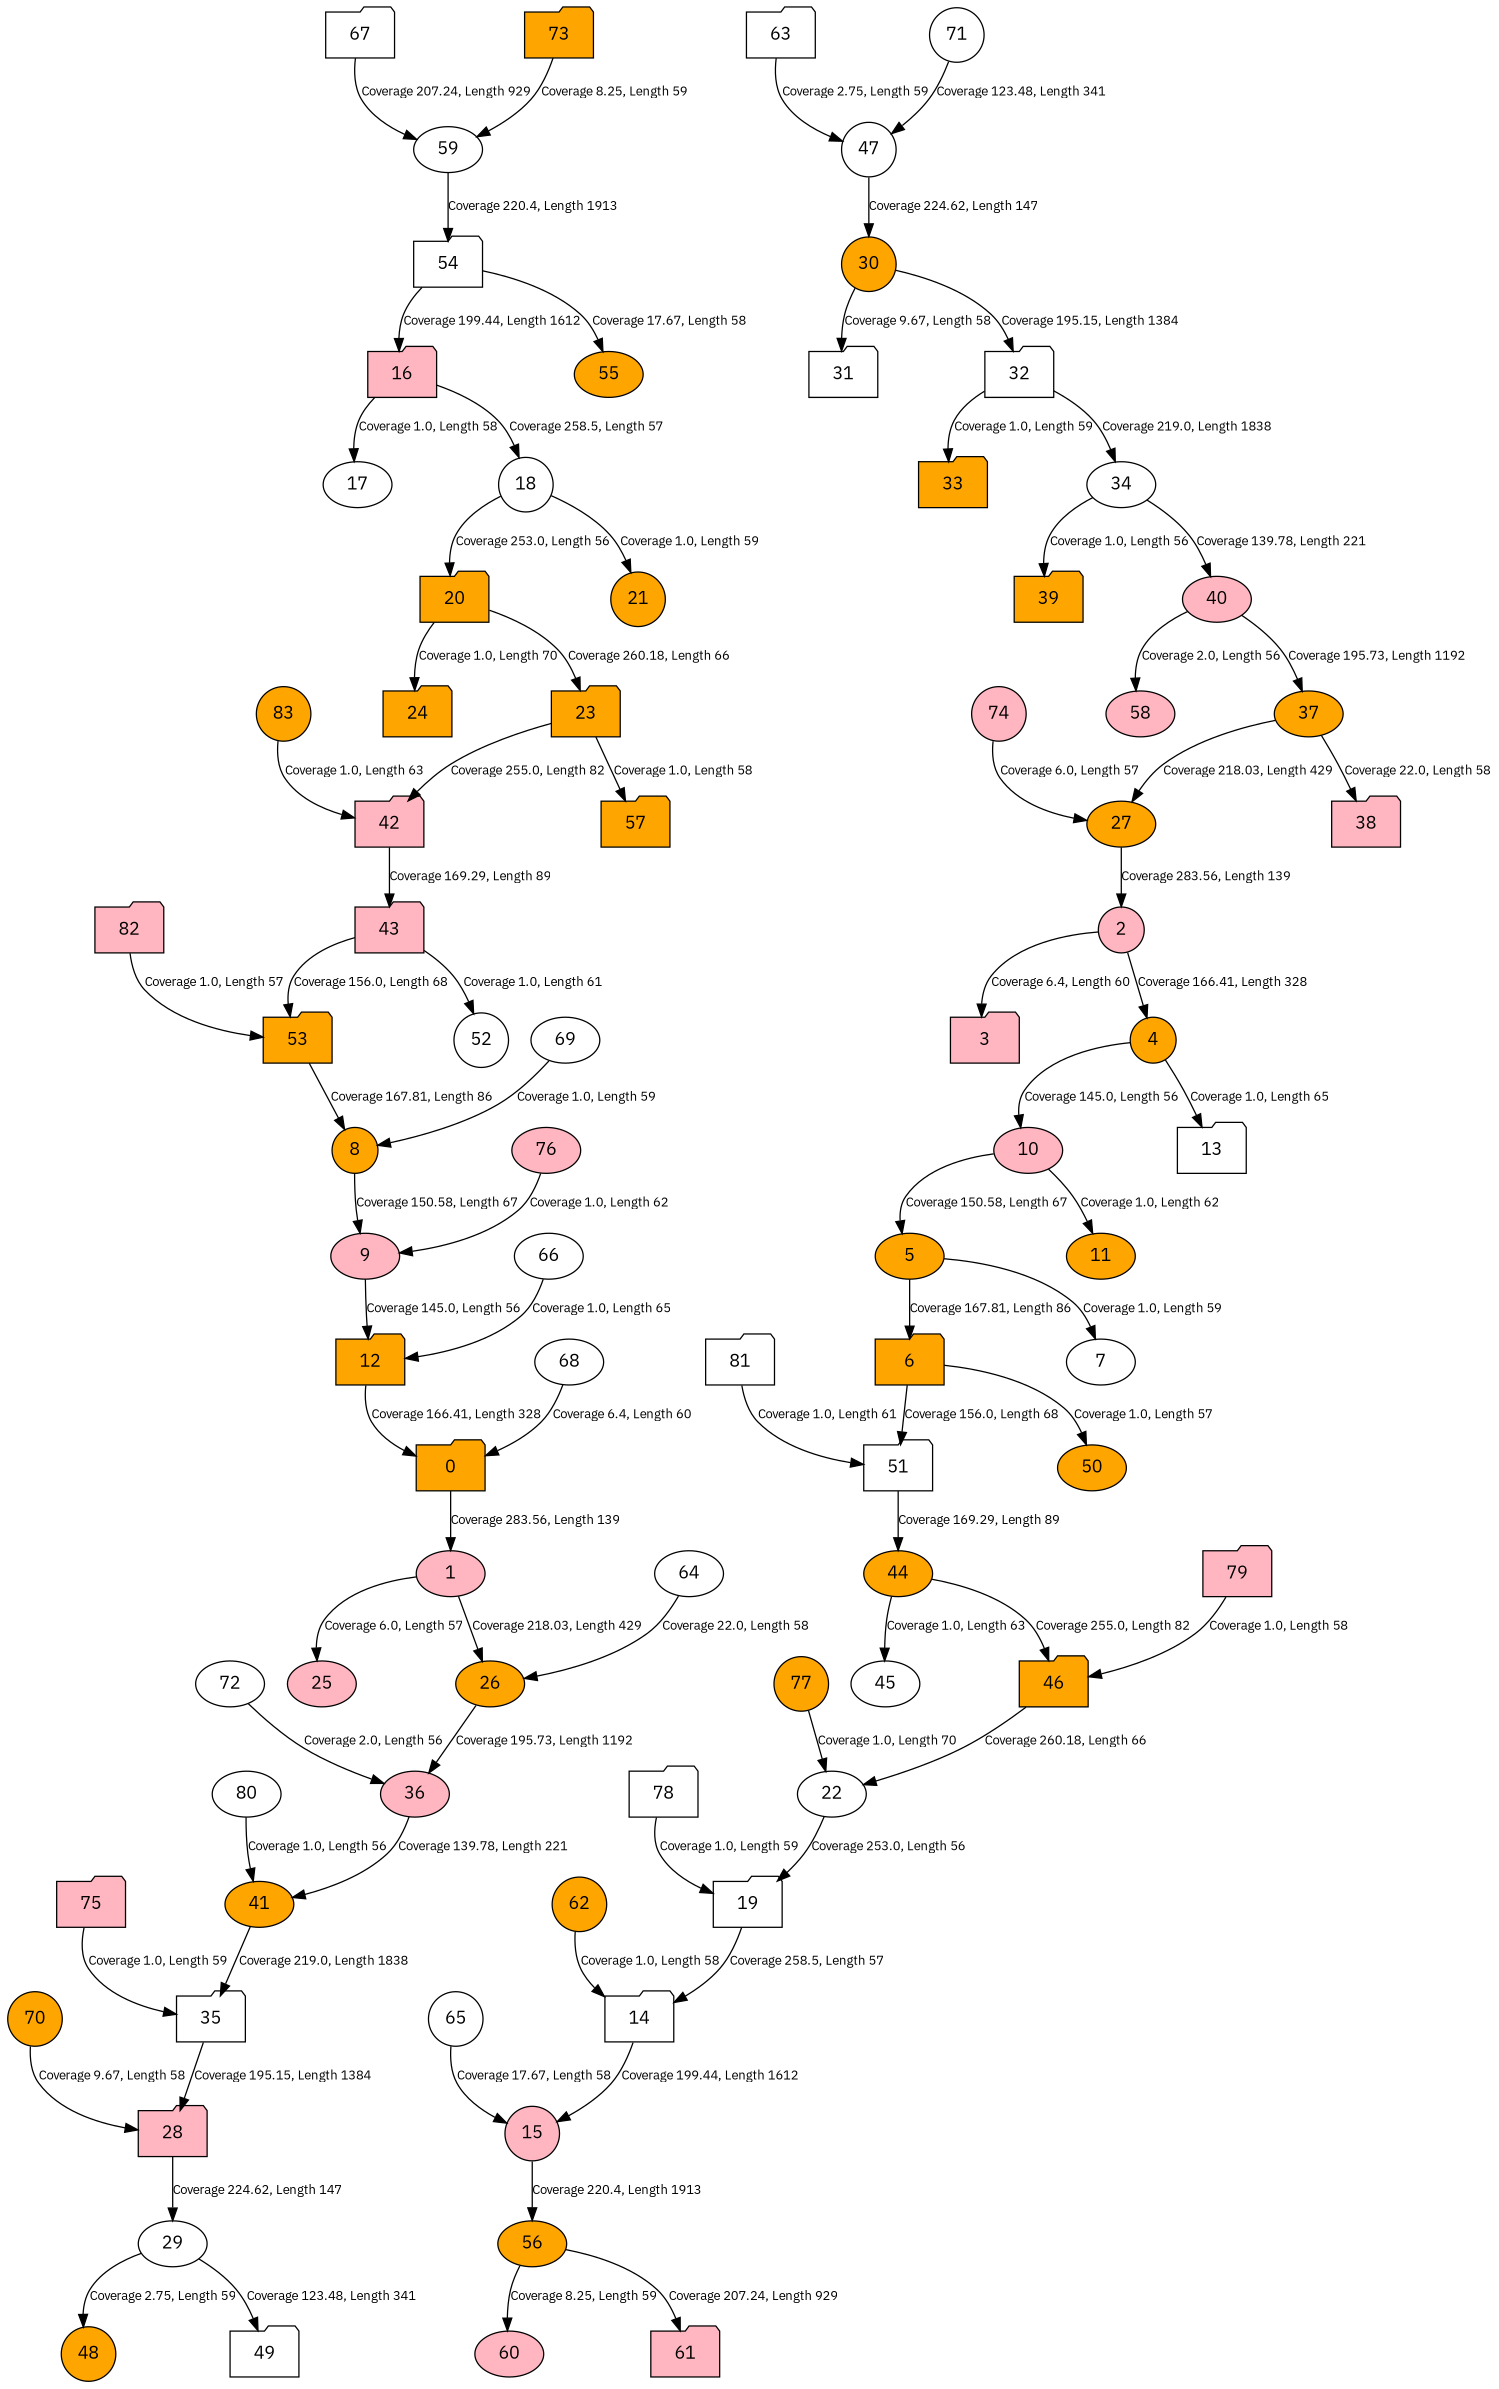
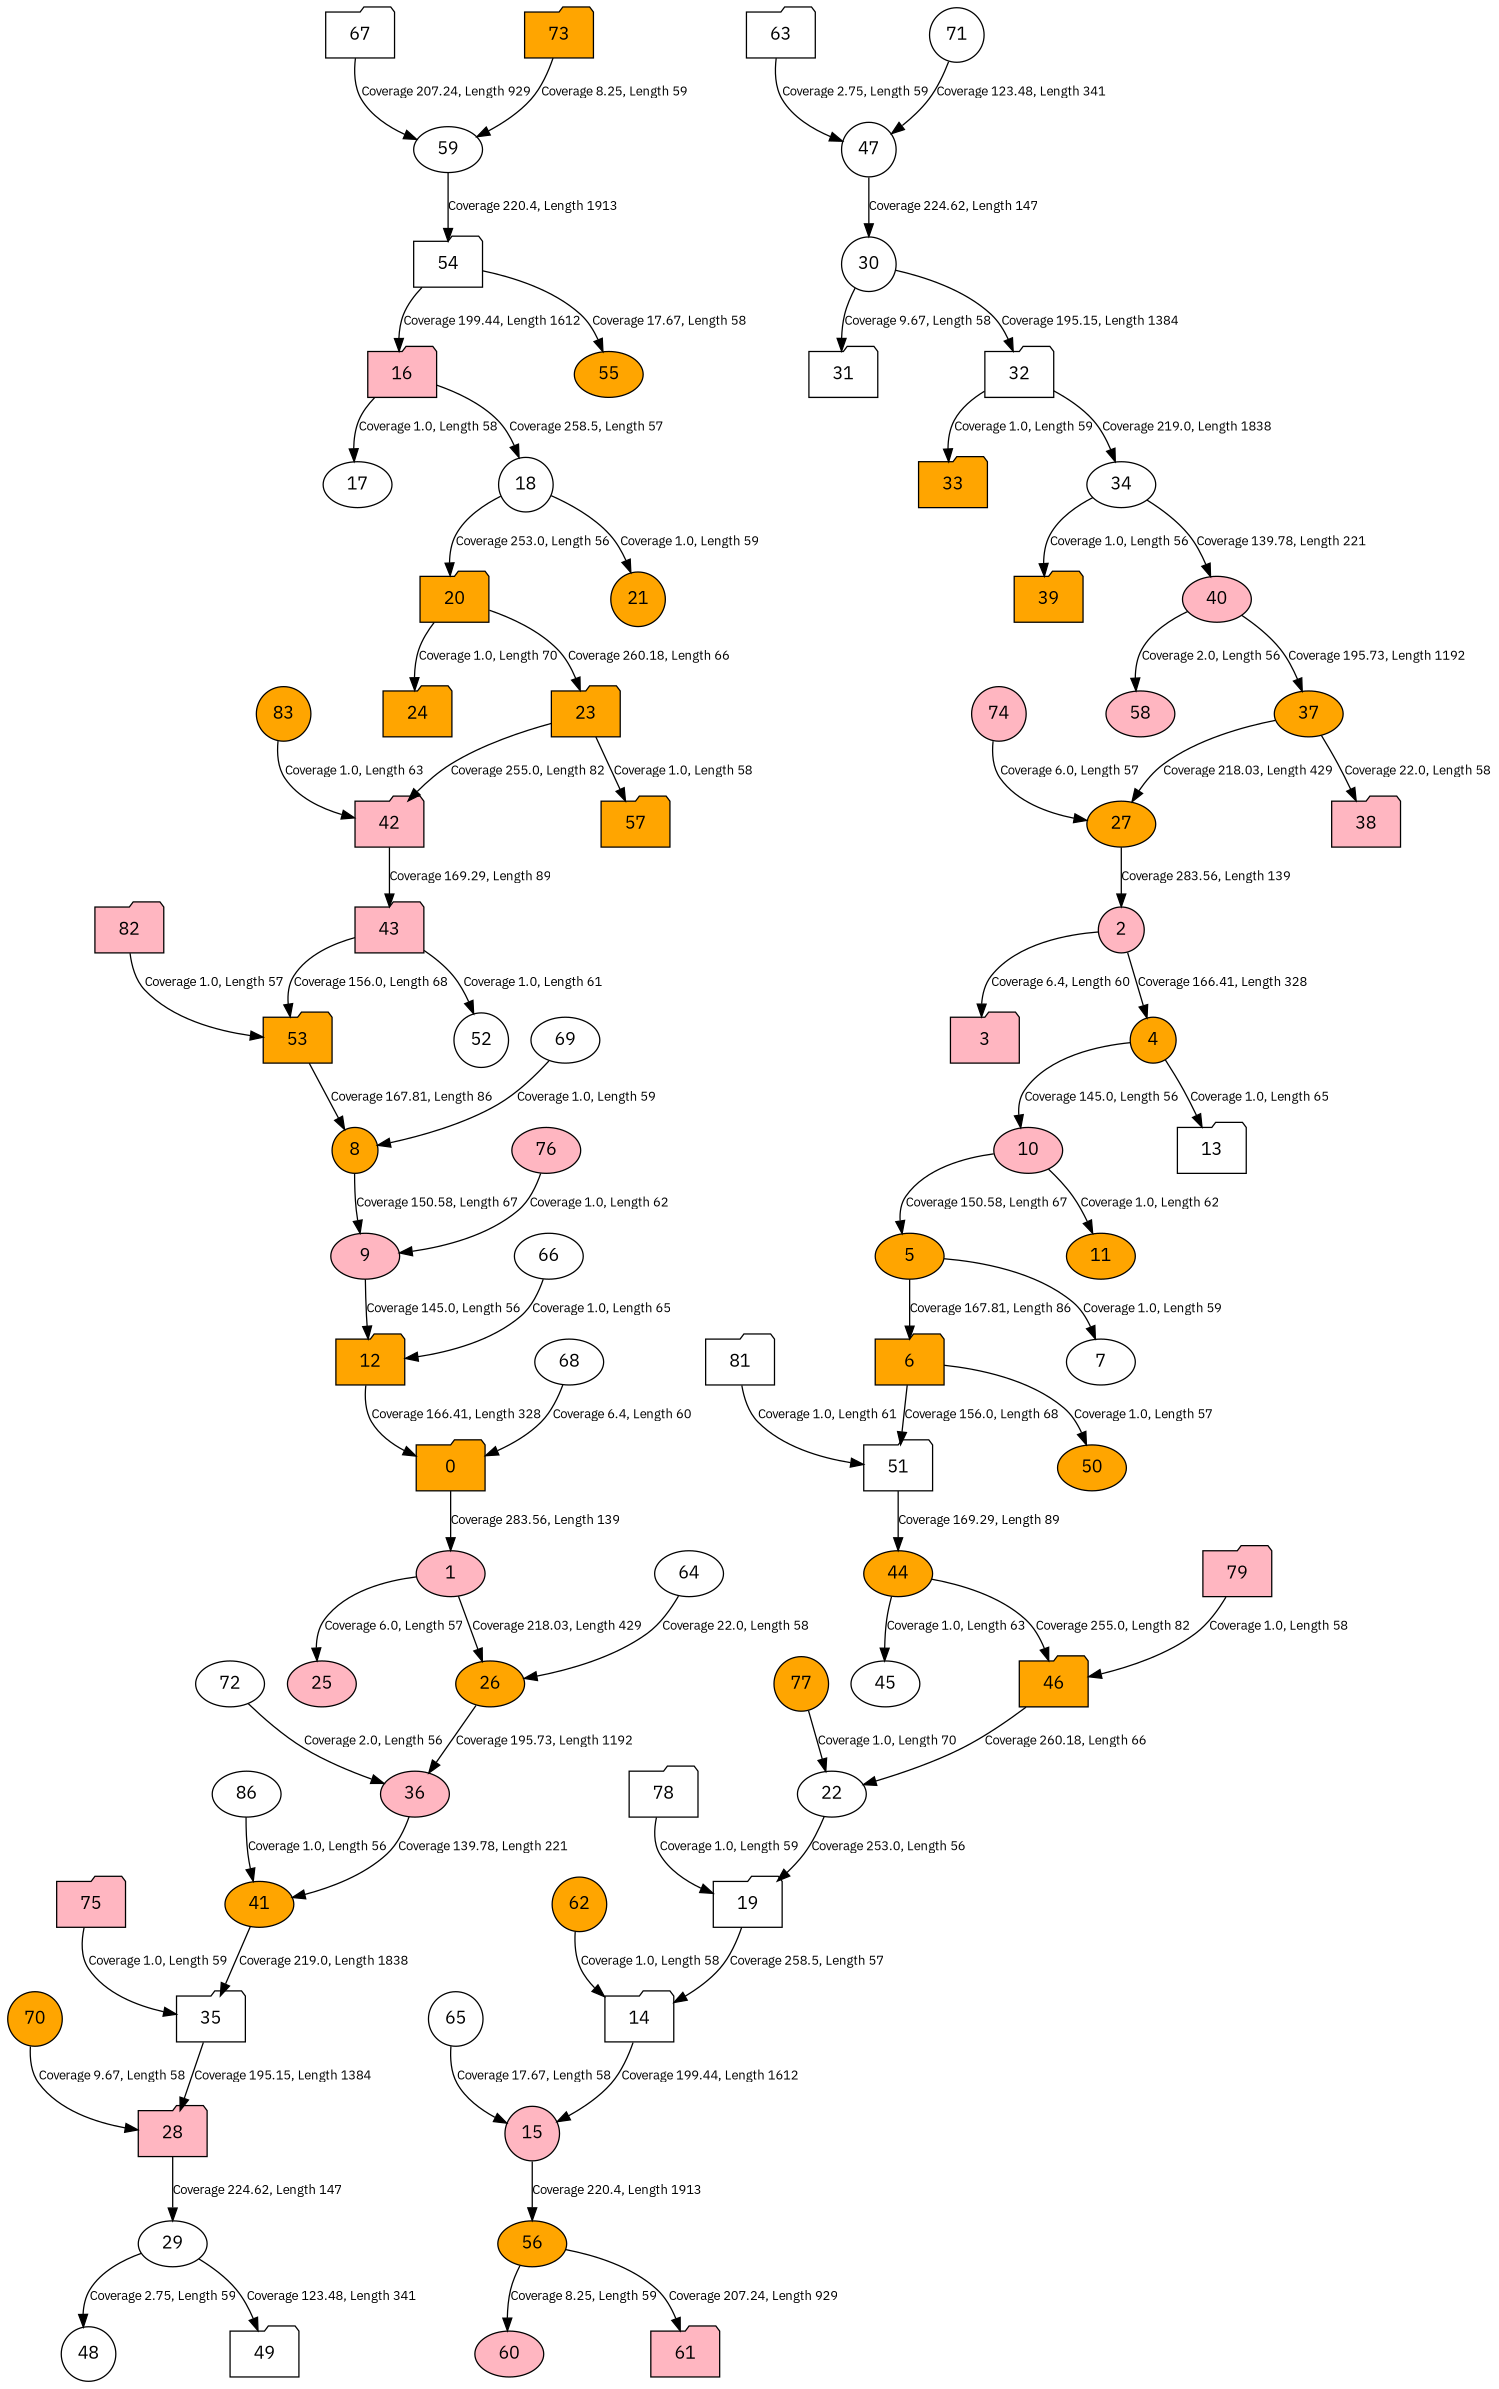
(869, 264) -> (869, 264)
(247, 1794) -> (247, 1794)
(89, 2354) -> (89, 2354)
